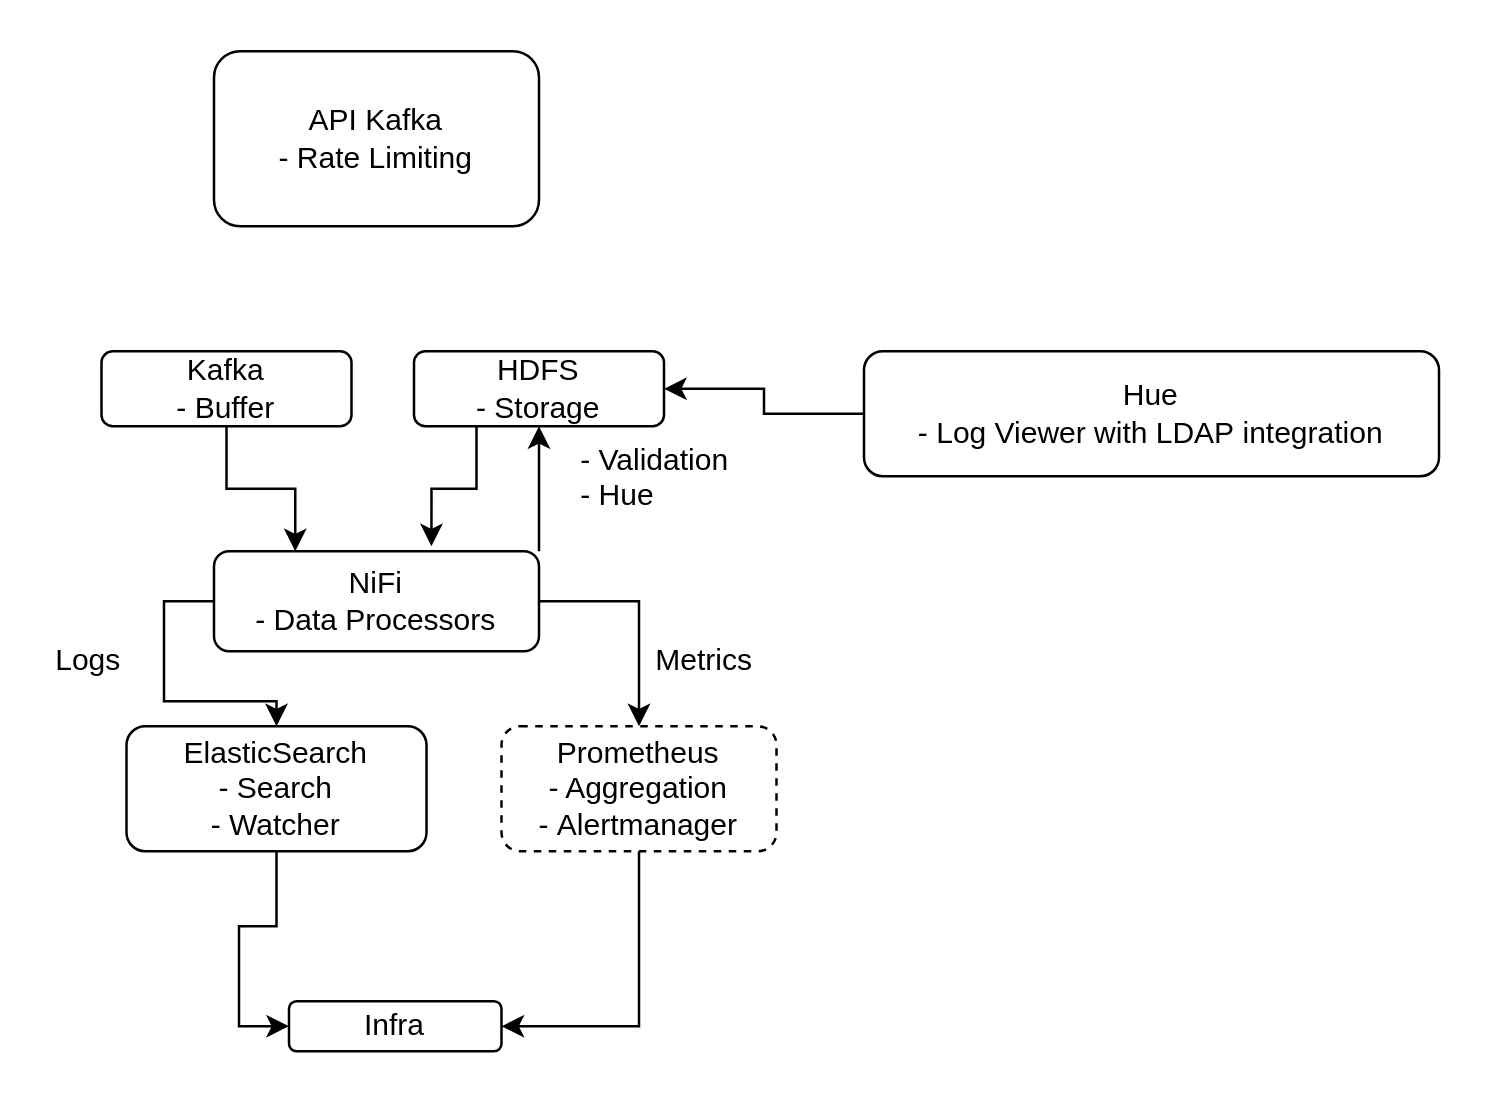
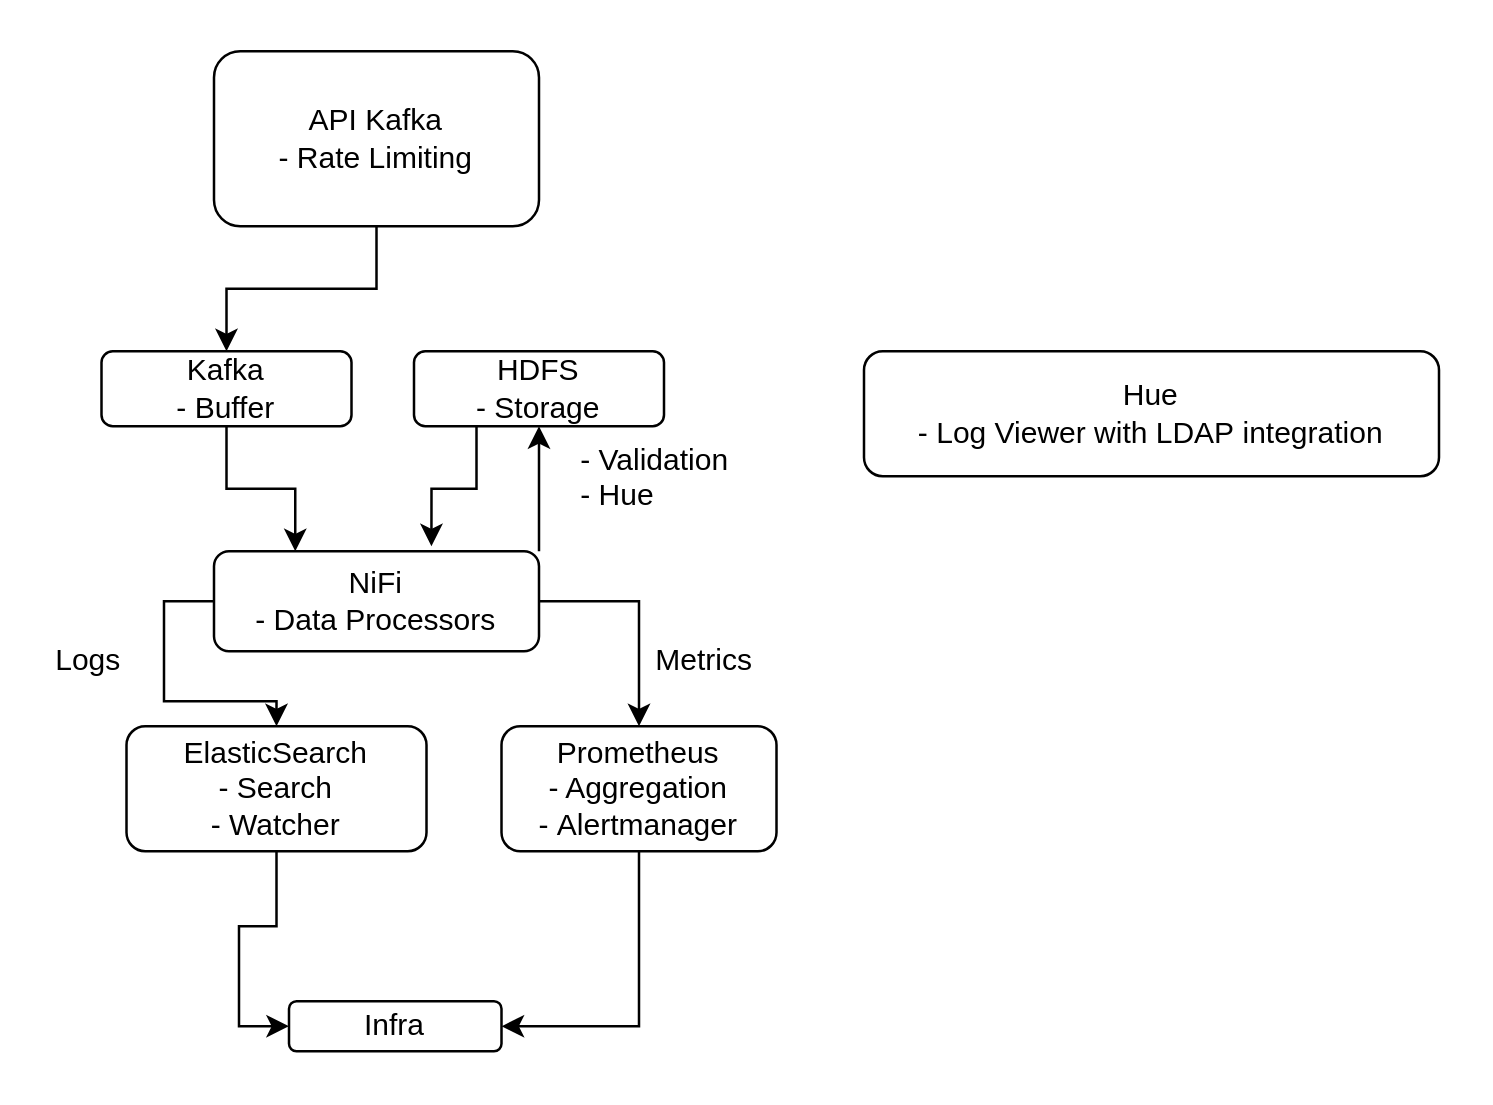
none -> (309, 289)
(764, 410) -> none
(639, 789) -> (639, 789)
